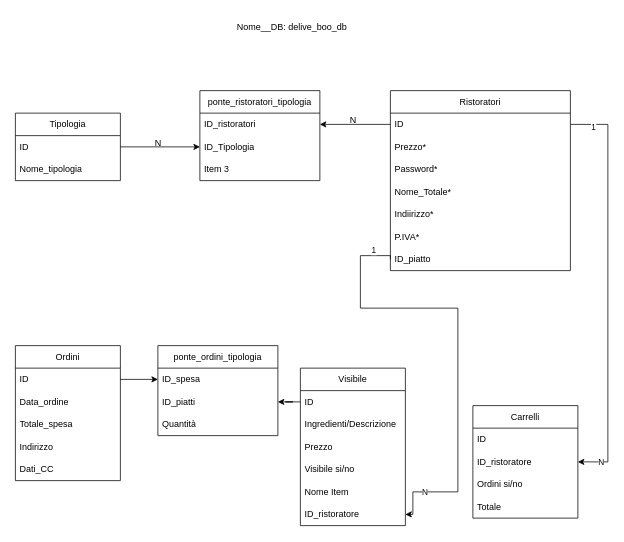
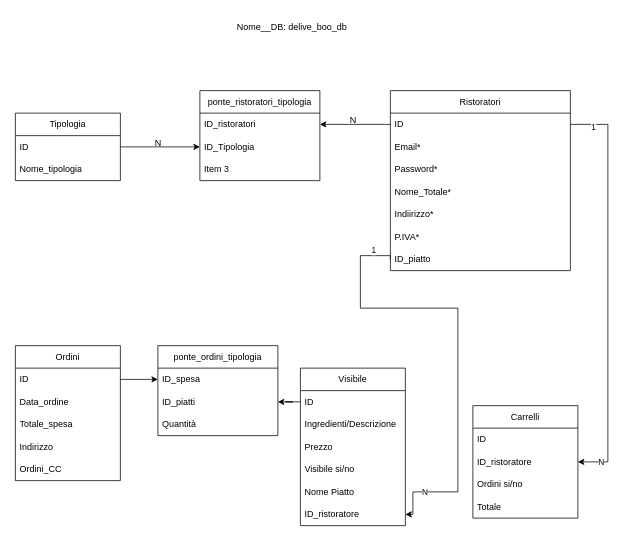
(413, 147) -> (408, 147)
(36, 469) -> (40, 469)
(326, 492) -> (330, 492)
